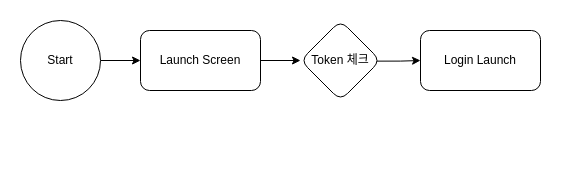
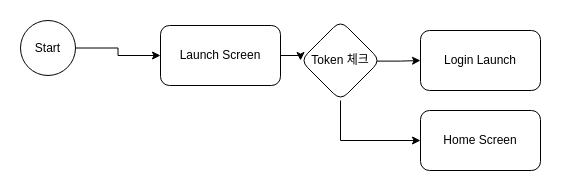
(61, 61) -> (48, 48)
(201, 61) -> (221, 56)
none -> (357, 141)
none -> (481, 141)
